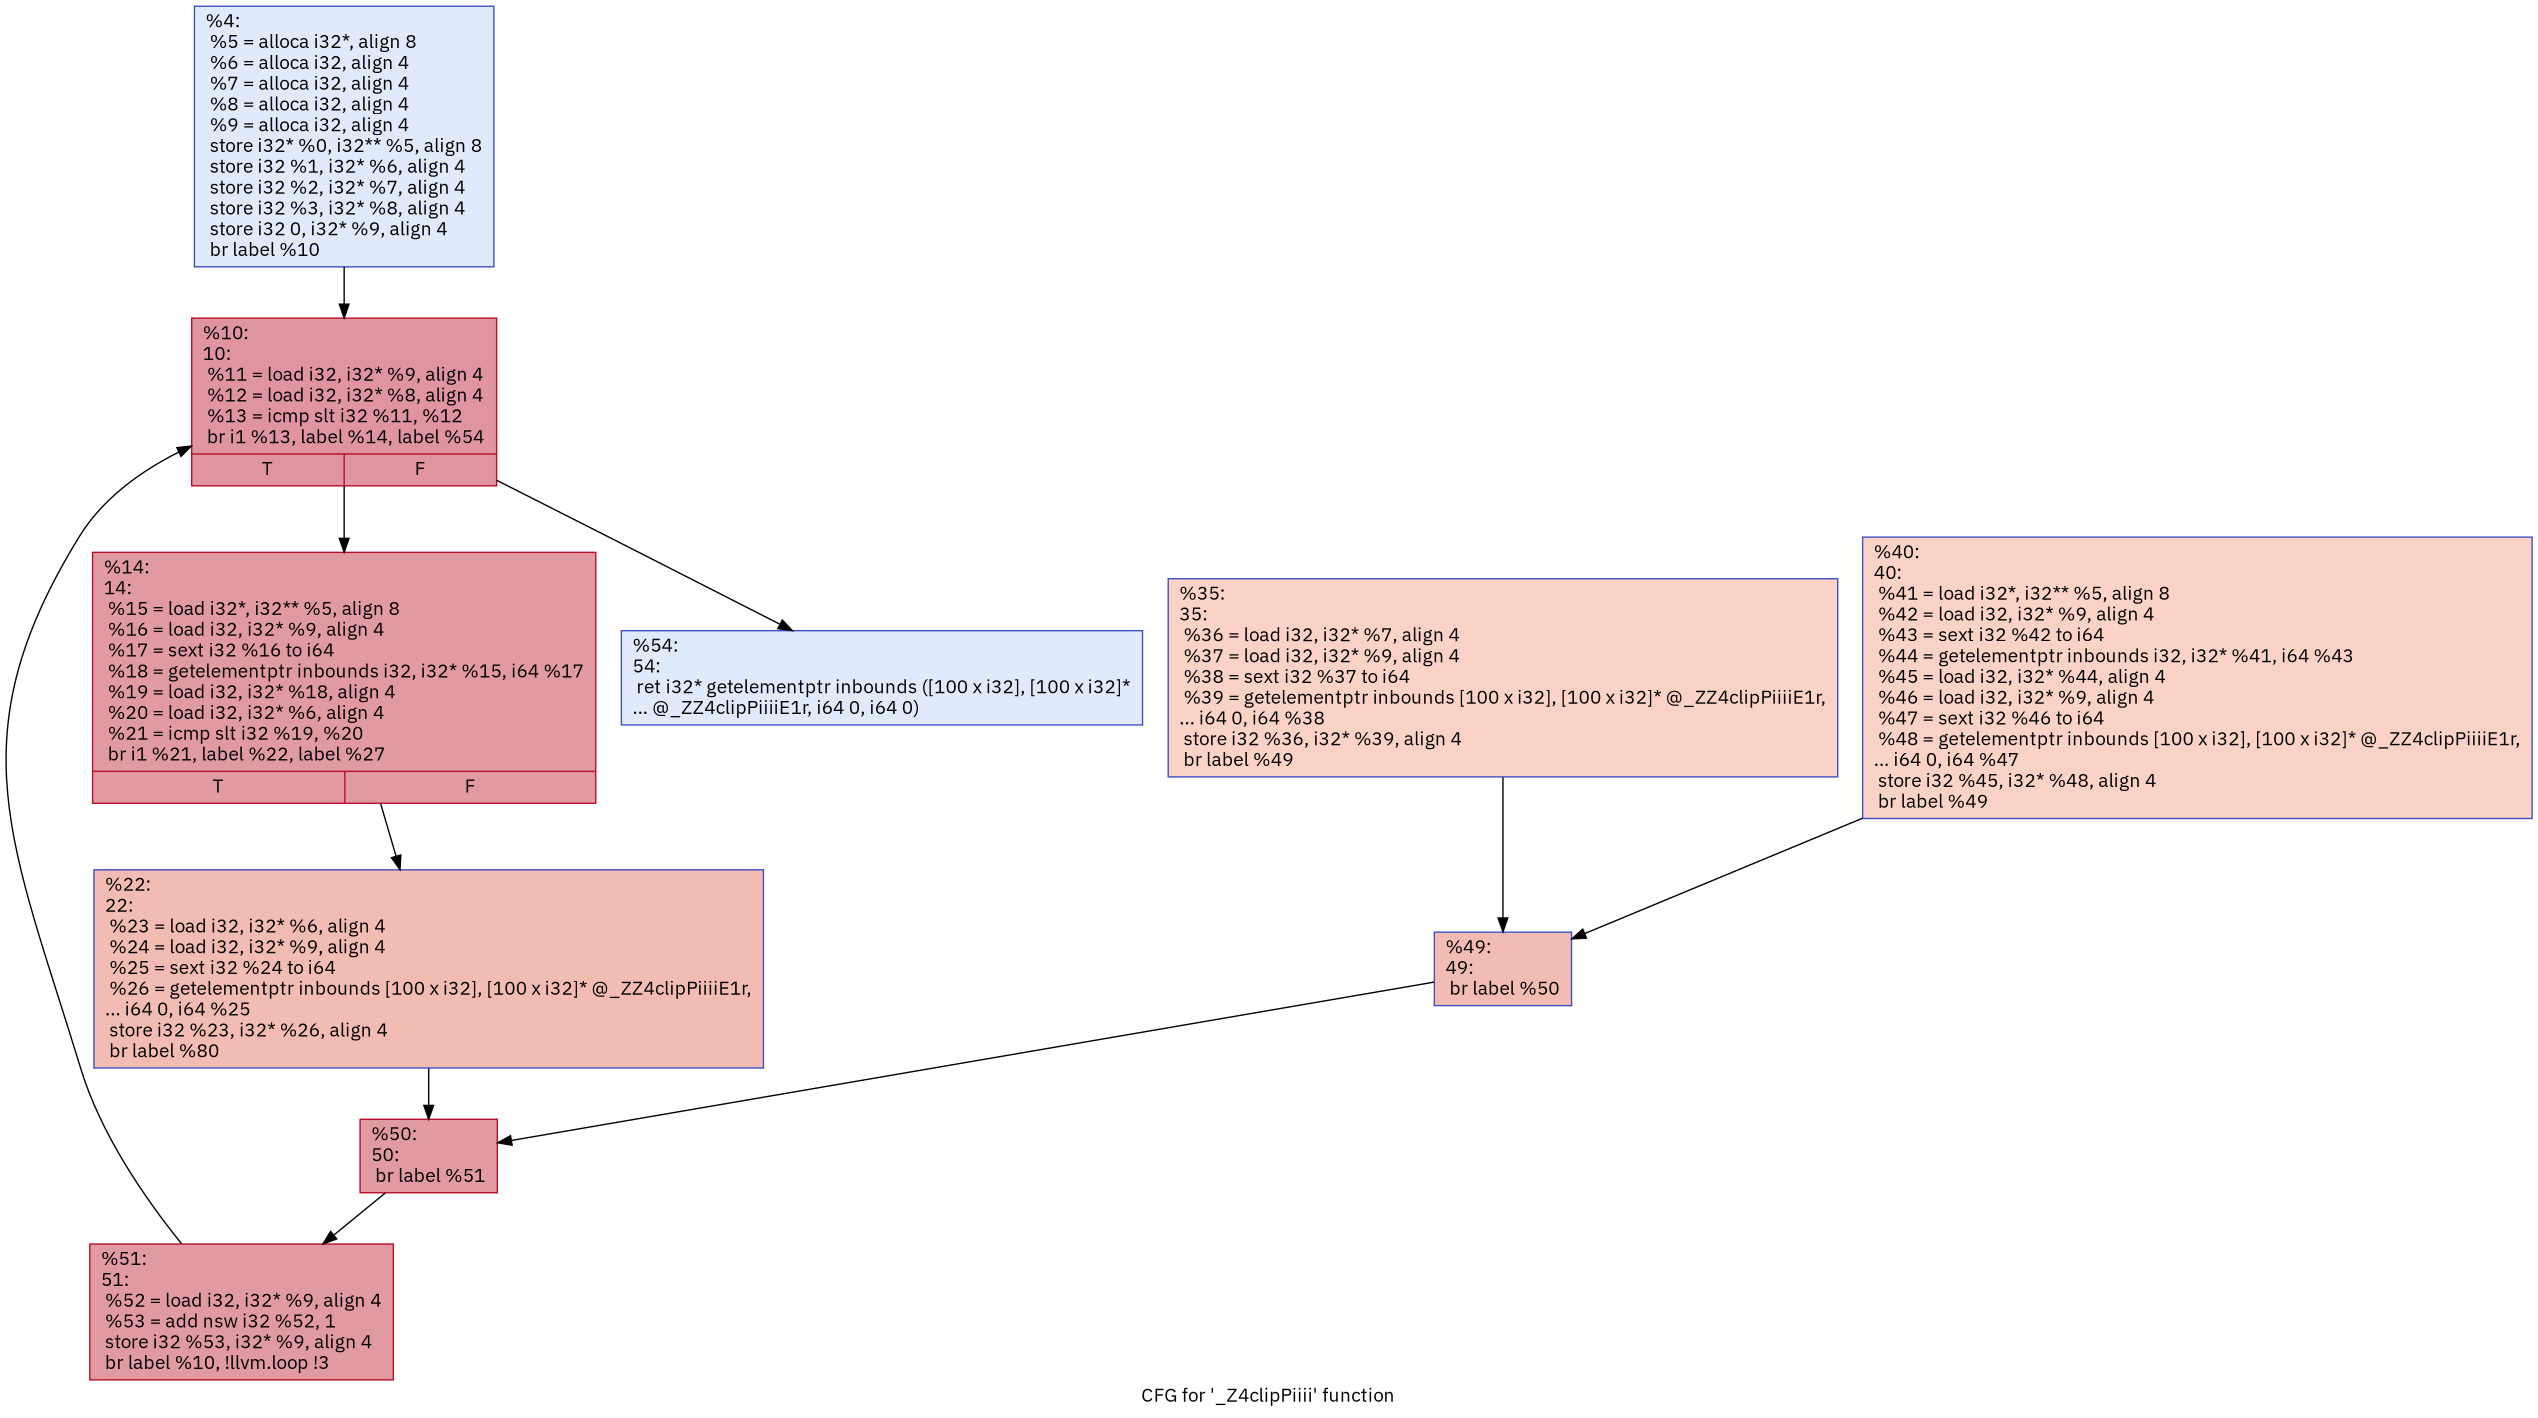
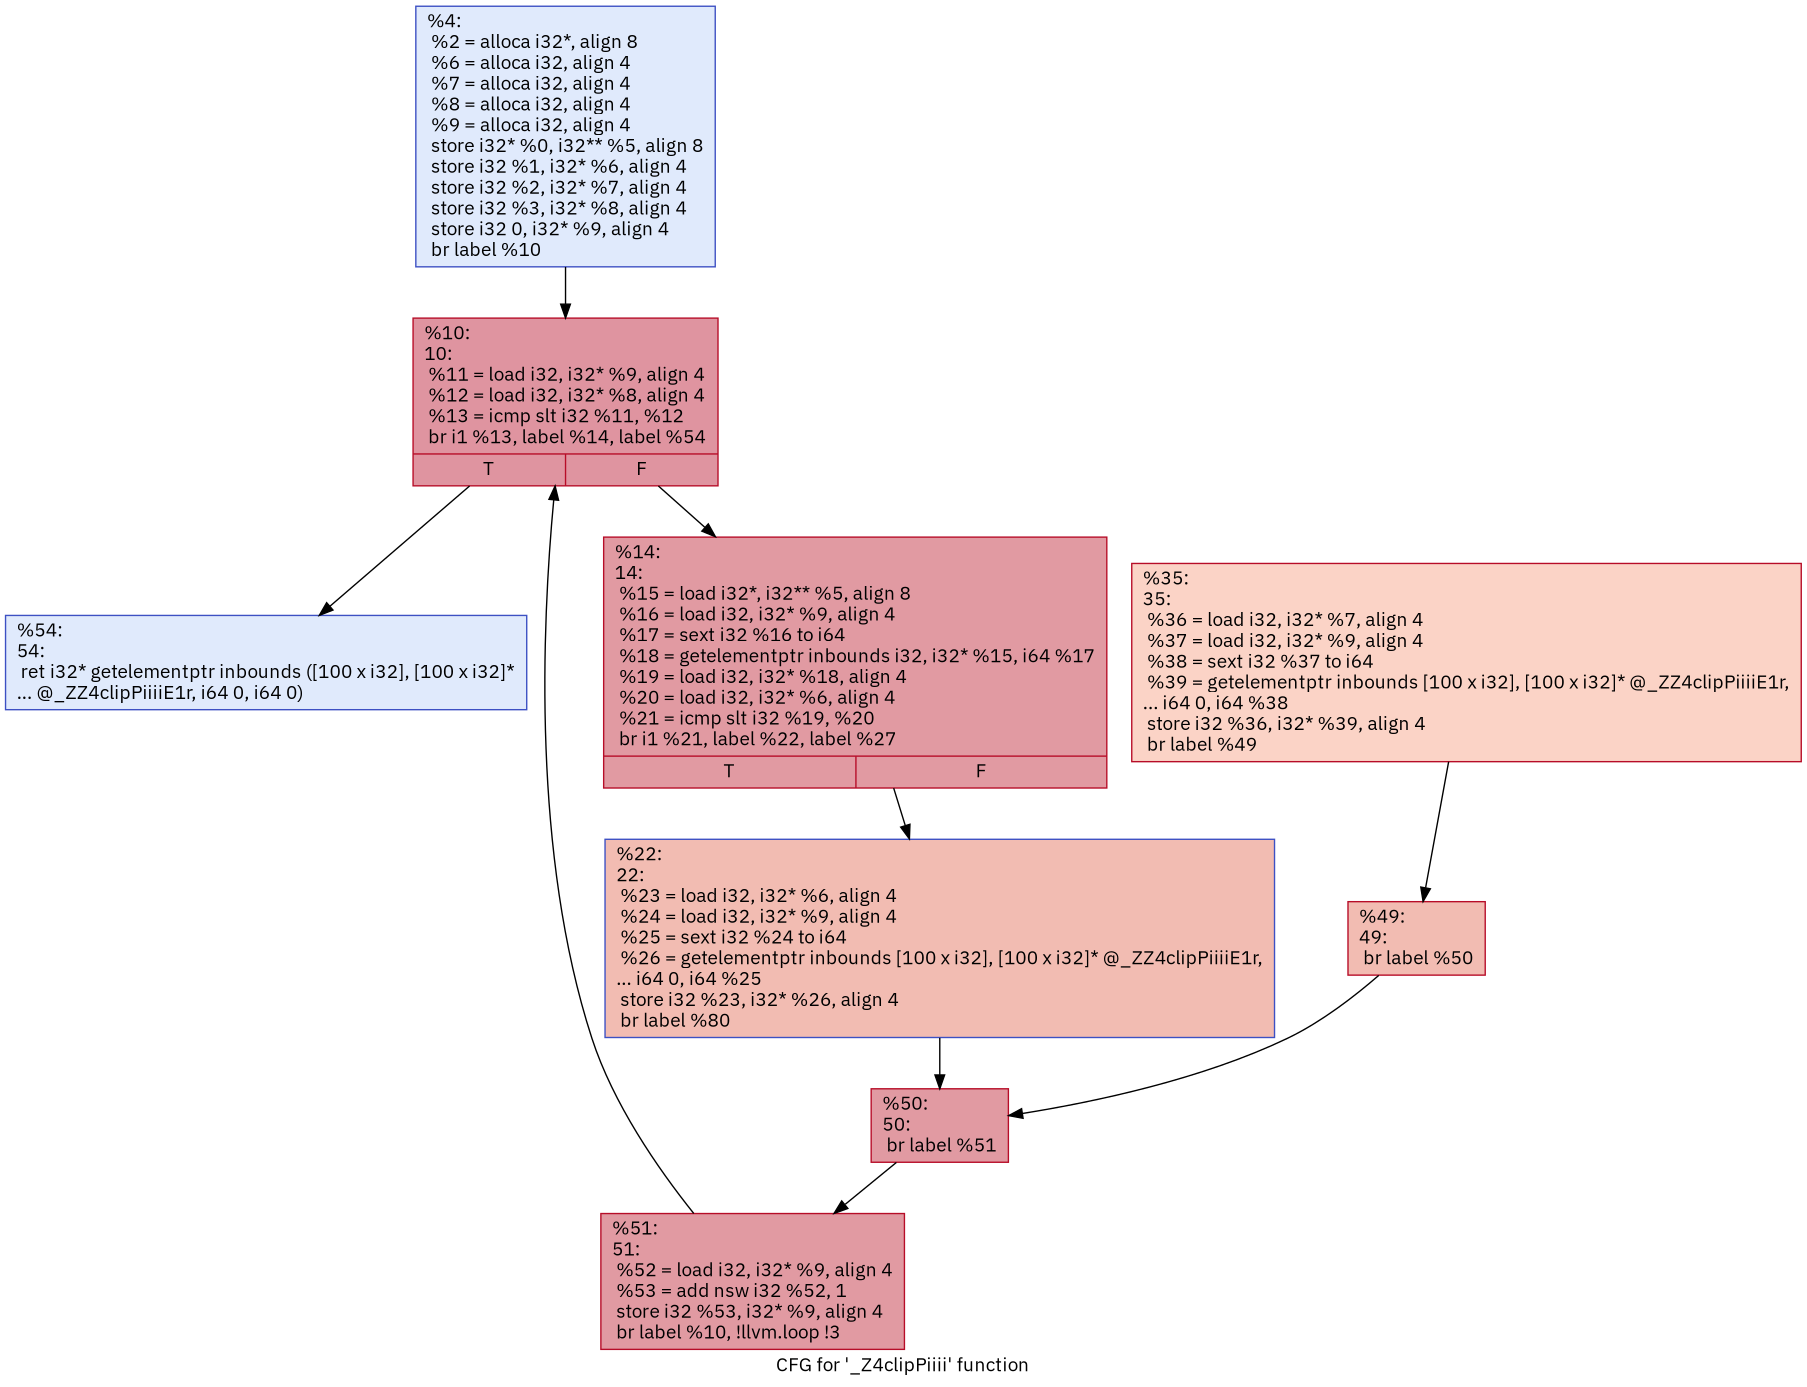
(312, 42) -> (533, 42)
(1503, 678) -> (1467, 663)
(2197, 678) -> none
(1503, 969) -> (1417, 938)
